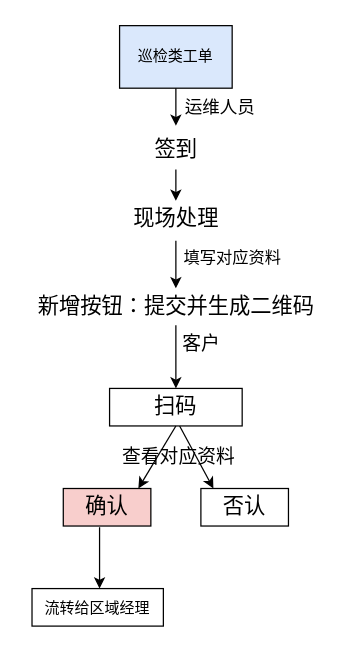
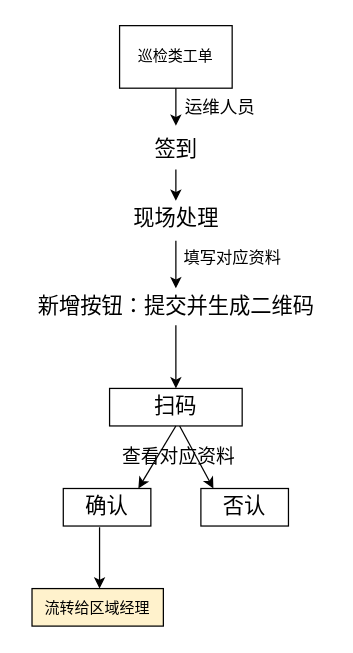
(176, 57) -> (176, 57)
(201, 344) -> none
(107, 507) -> (107, 507)
(98, 607) -> (98, 607)
